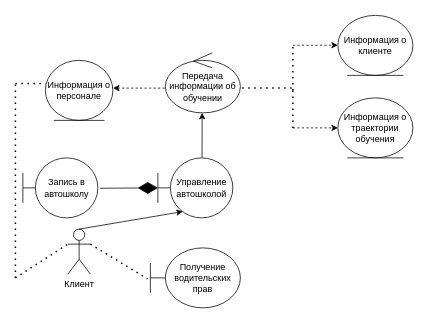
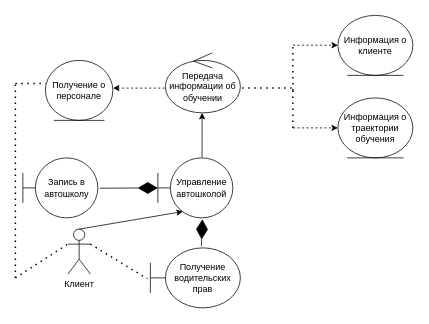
(79, 90) -> (79, 90)
none -> (202, 243)
